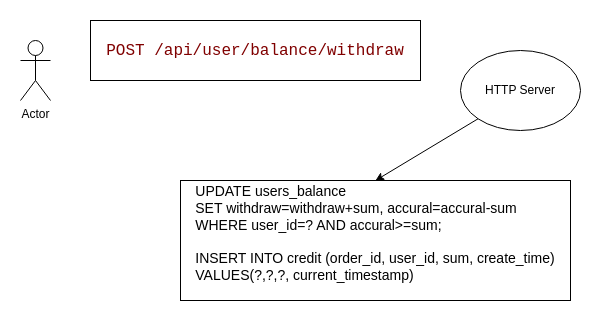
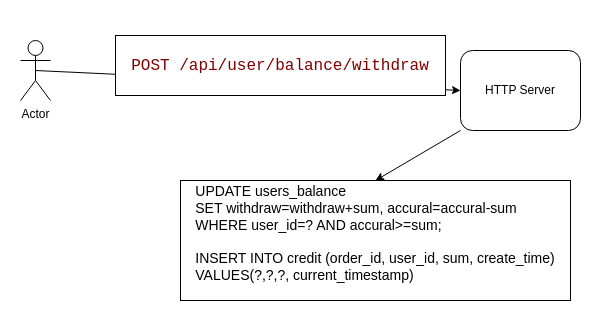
(256, 51) -> (281, 66)
none -> (237, 80)
(521, 91) -> (521, 91)
